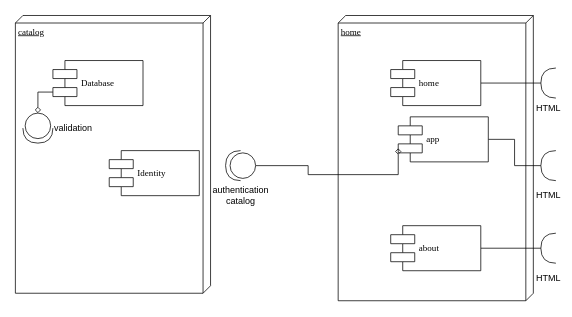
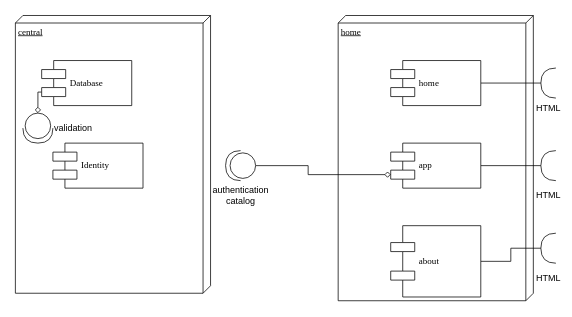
(35, 32) -> (35, 32)
(98, 83) -> (87, 83)
(443, 139) -> (435, 165)
(154, 173) -> (98, 165)
(435, 248) -> (435, 261)
